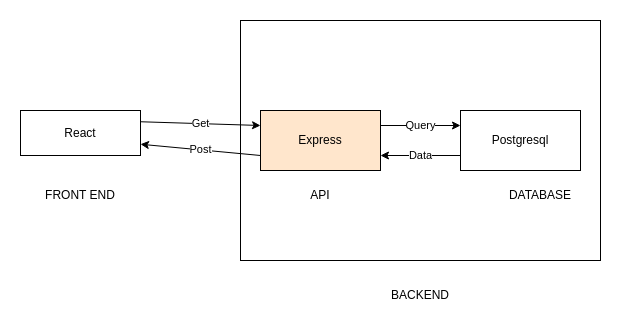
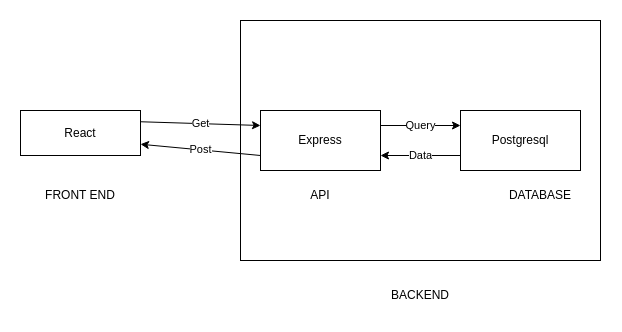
(321, 141) -> (321, 141)
